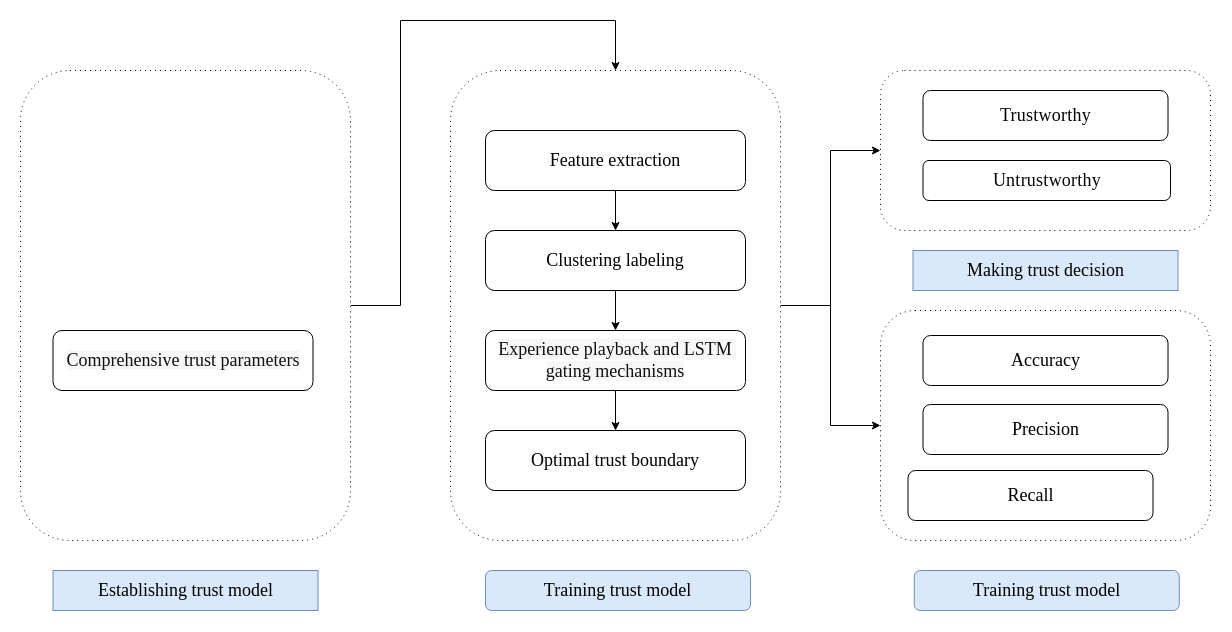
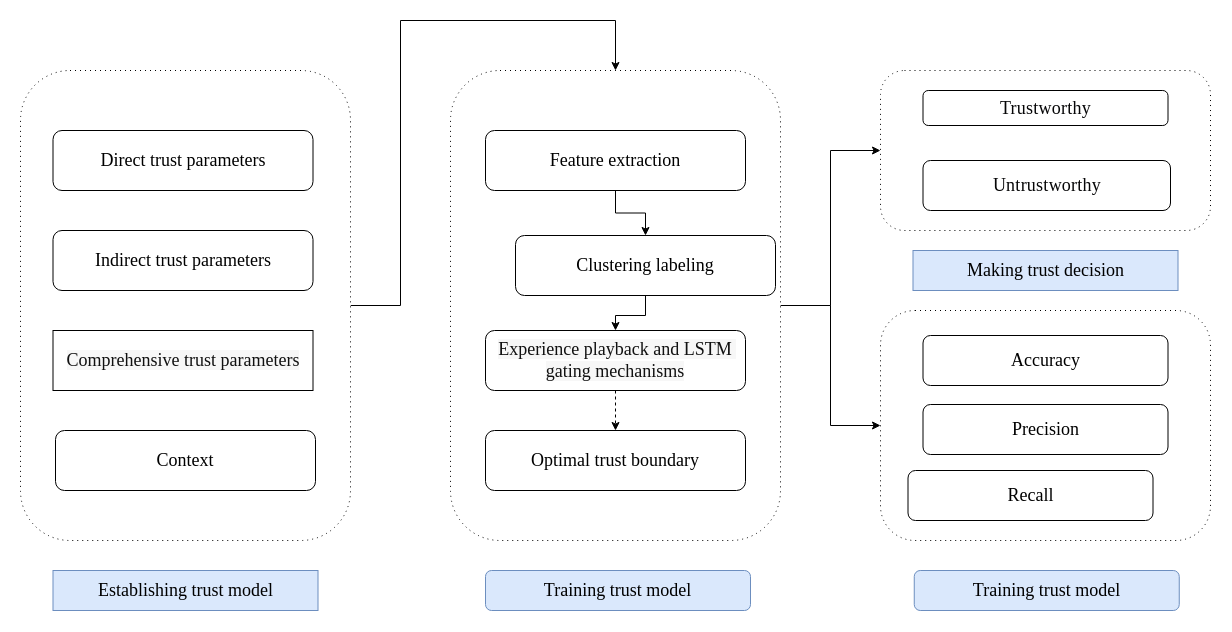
(1046, 116) -> (1046, 108)
none -> (183, 161)
(1047, 181) -> (1047, 186)
none -> (183, 261)
(616, 261) -> (646, 266)
(183, 361) -> (183, 361)
(616, 407) -> (616, 407)
none -> (186, 461)
